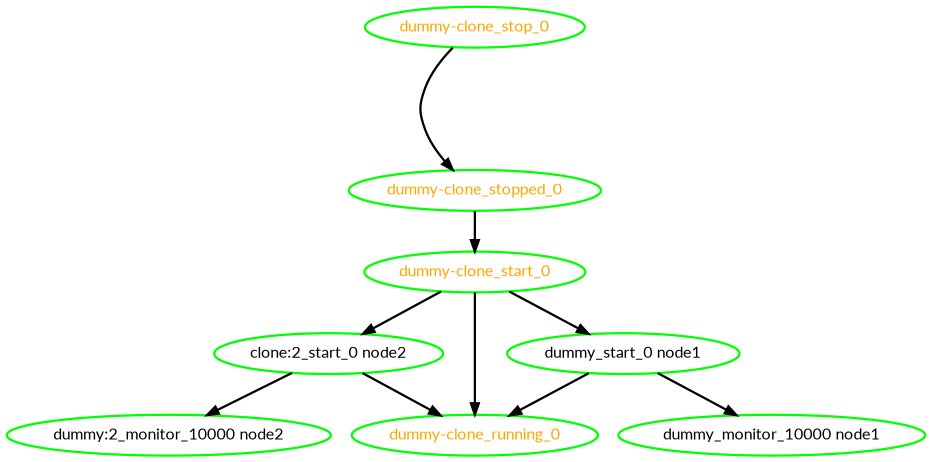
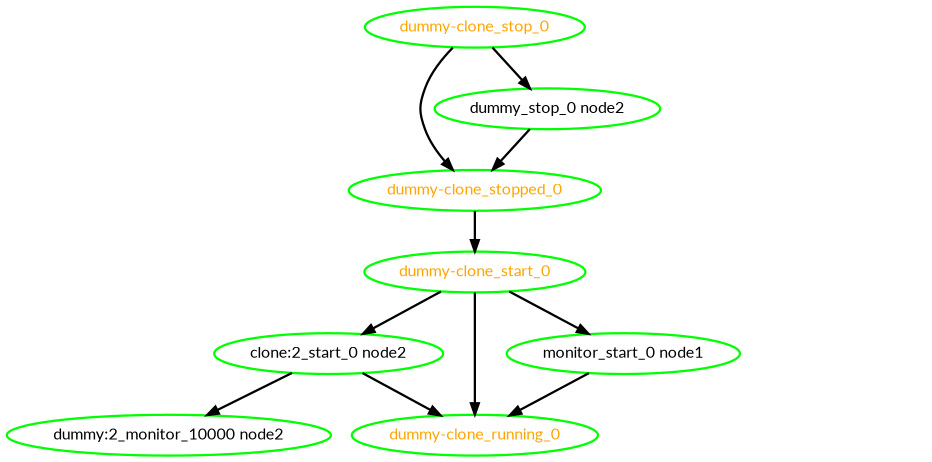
none -> (547, 109)
(623, 354) -> (623, 354)
(772, 435) -> none
